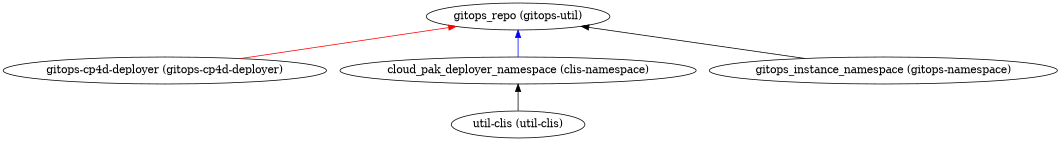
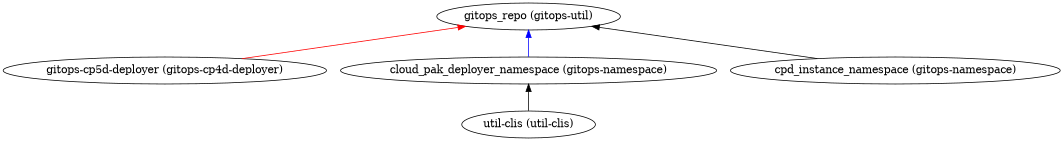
(165, 70) -> (165, 70)
(518, 70) -> (529, 70)
(883, 70) -> (895, 70)
